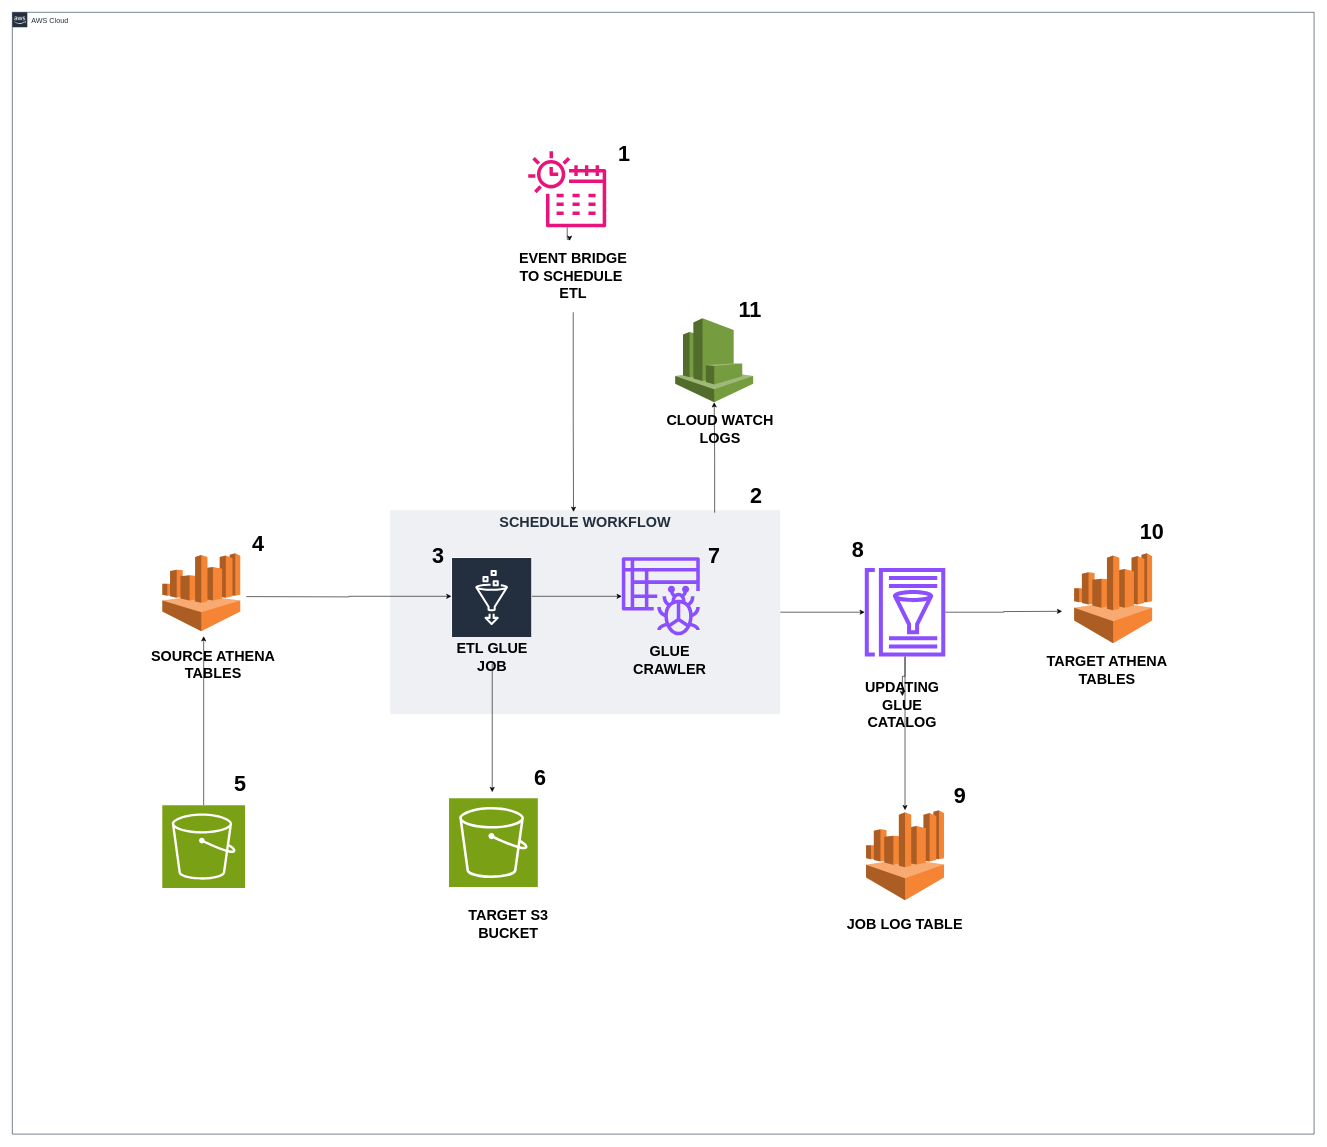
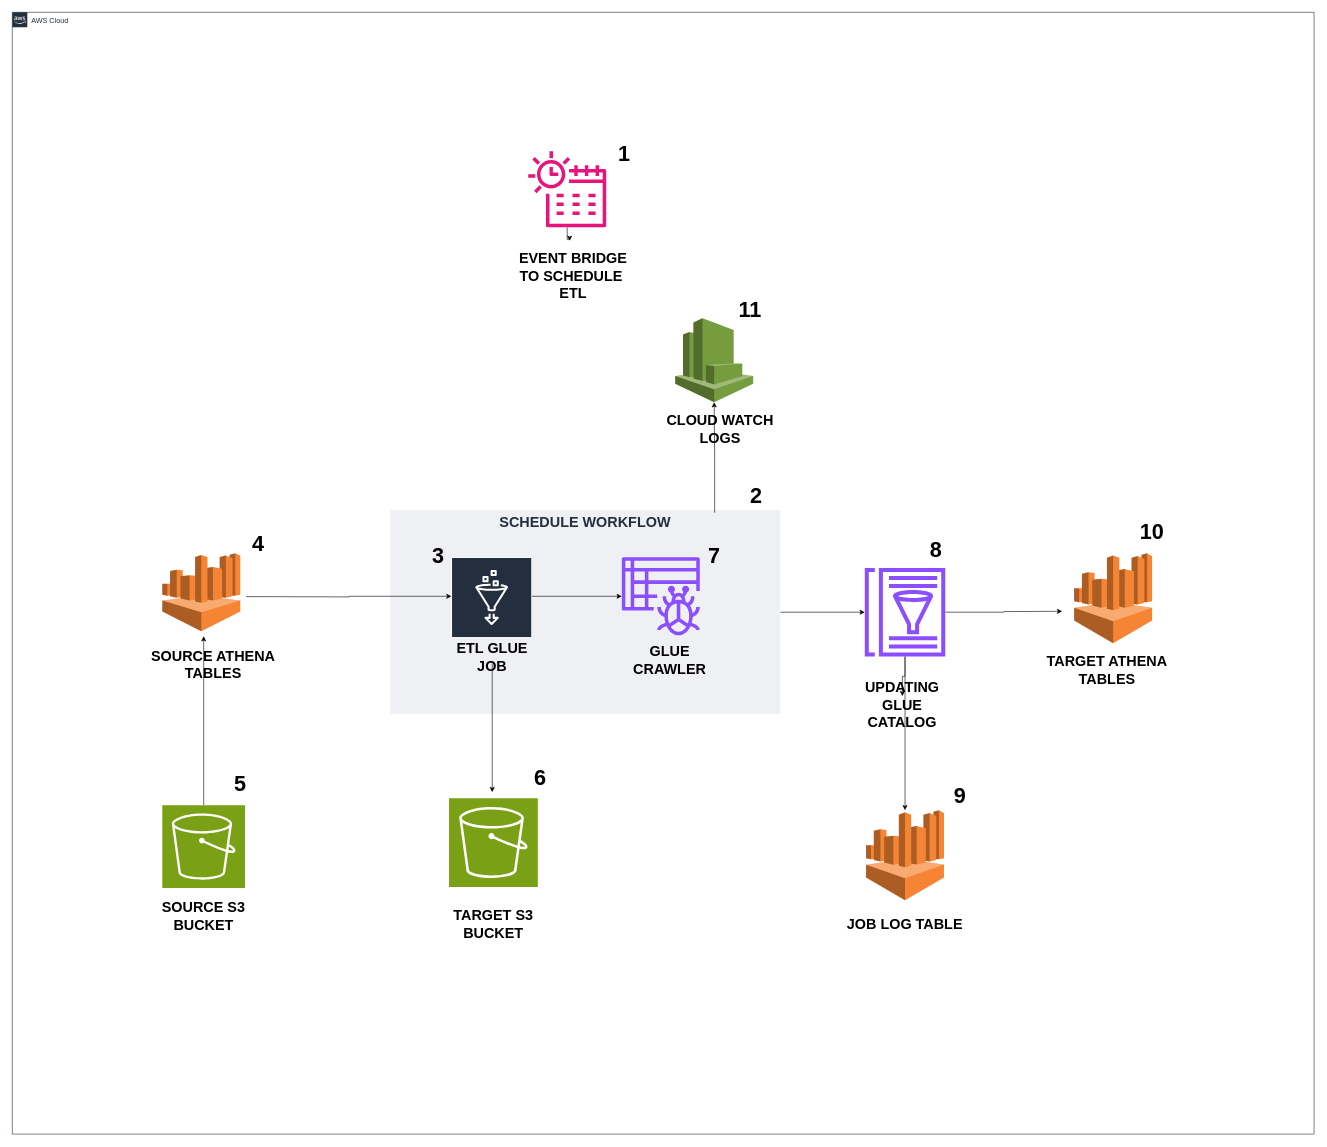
(574, 480) -> none
(858, 549) -> (936, 549)
none -> (204, 916)
(509, 924) -> (494, 924)
